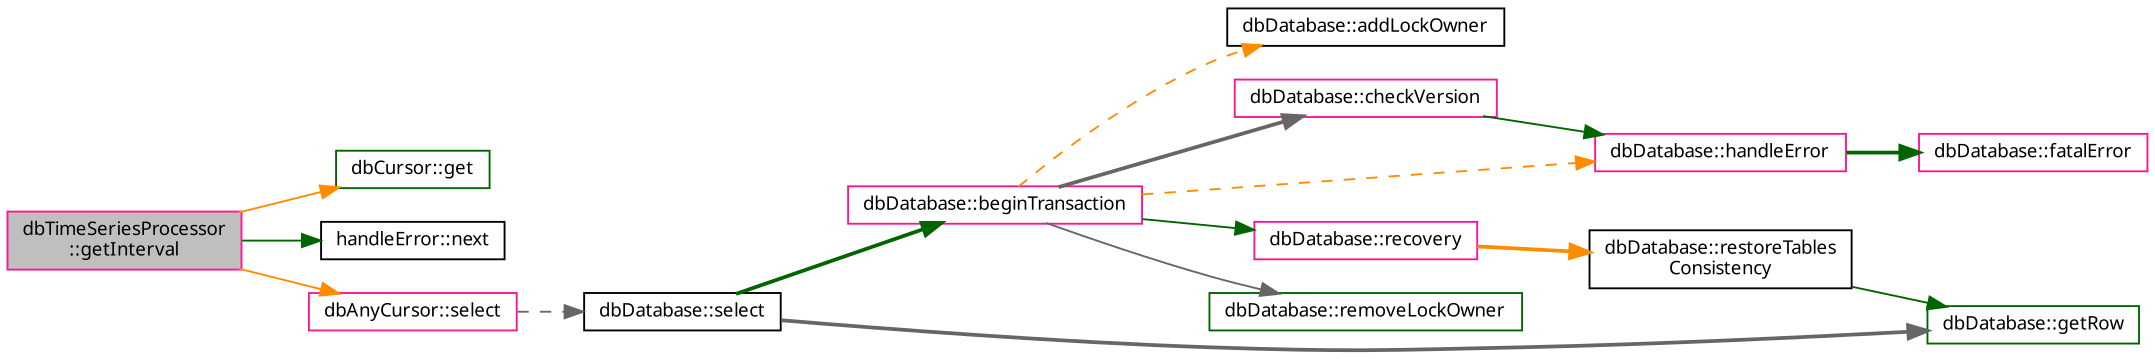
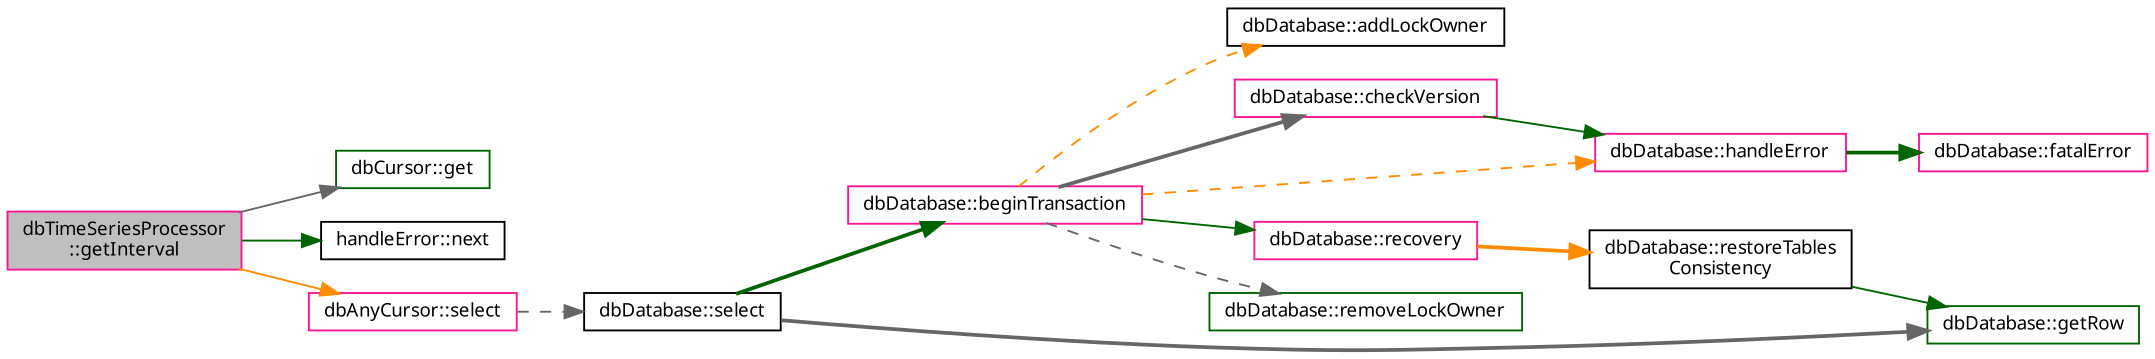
(280, 202) -> (280, 202)
(1153, 259) -> (1153, 259)
